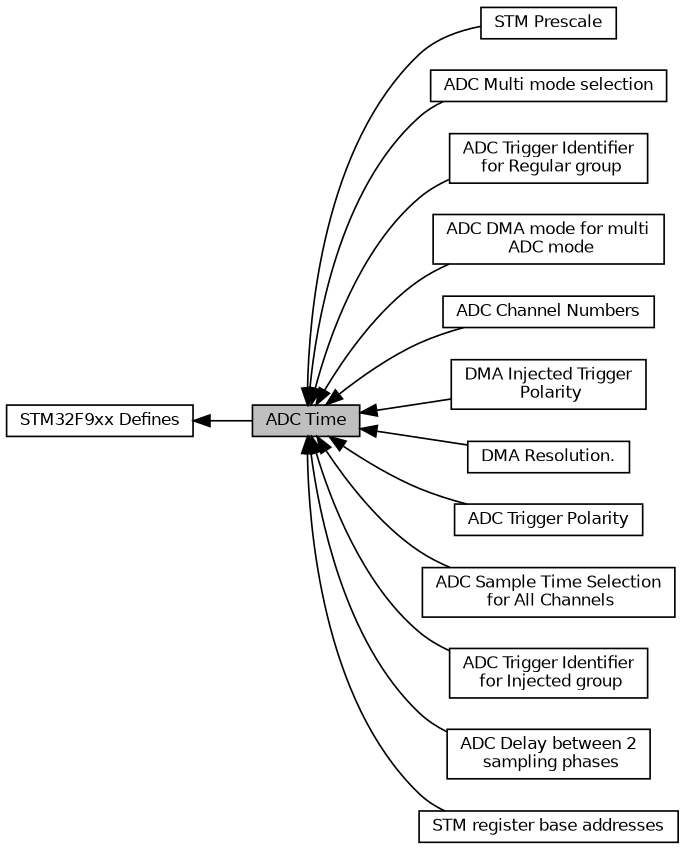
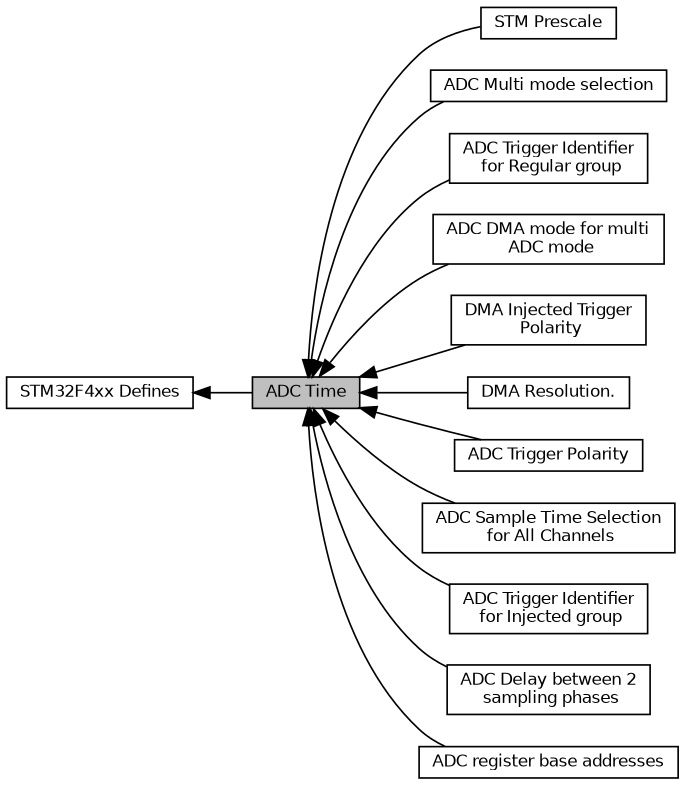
(549, 312) -> none
(100, 421) -> (100, 393)
(549, 827) -> (549, 762)
